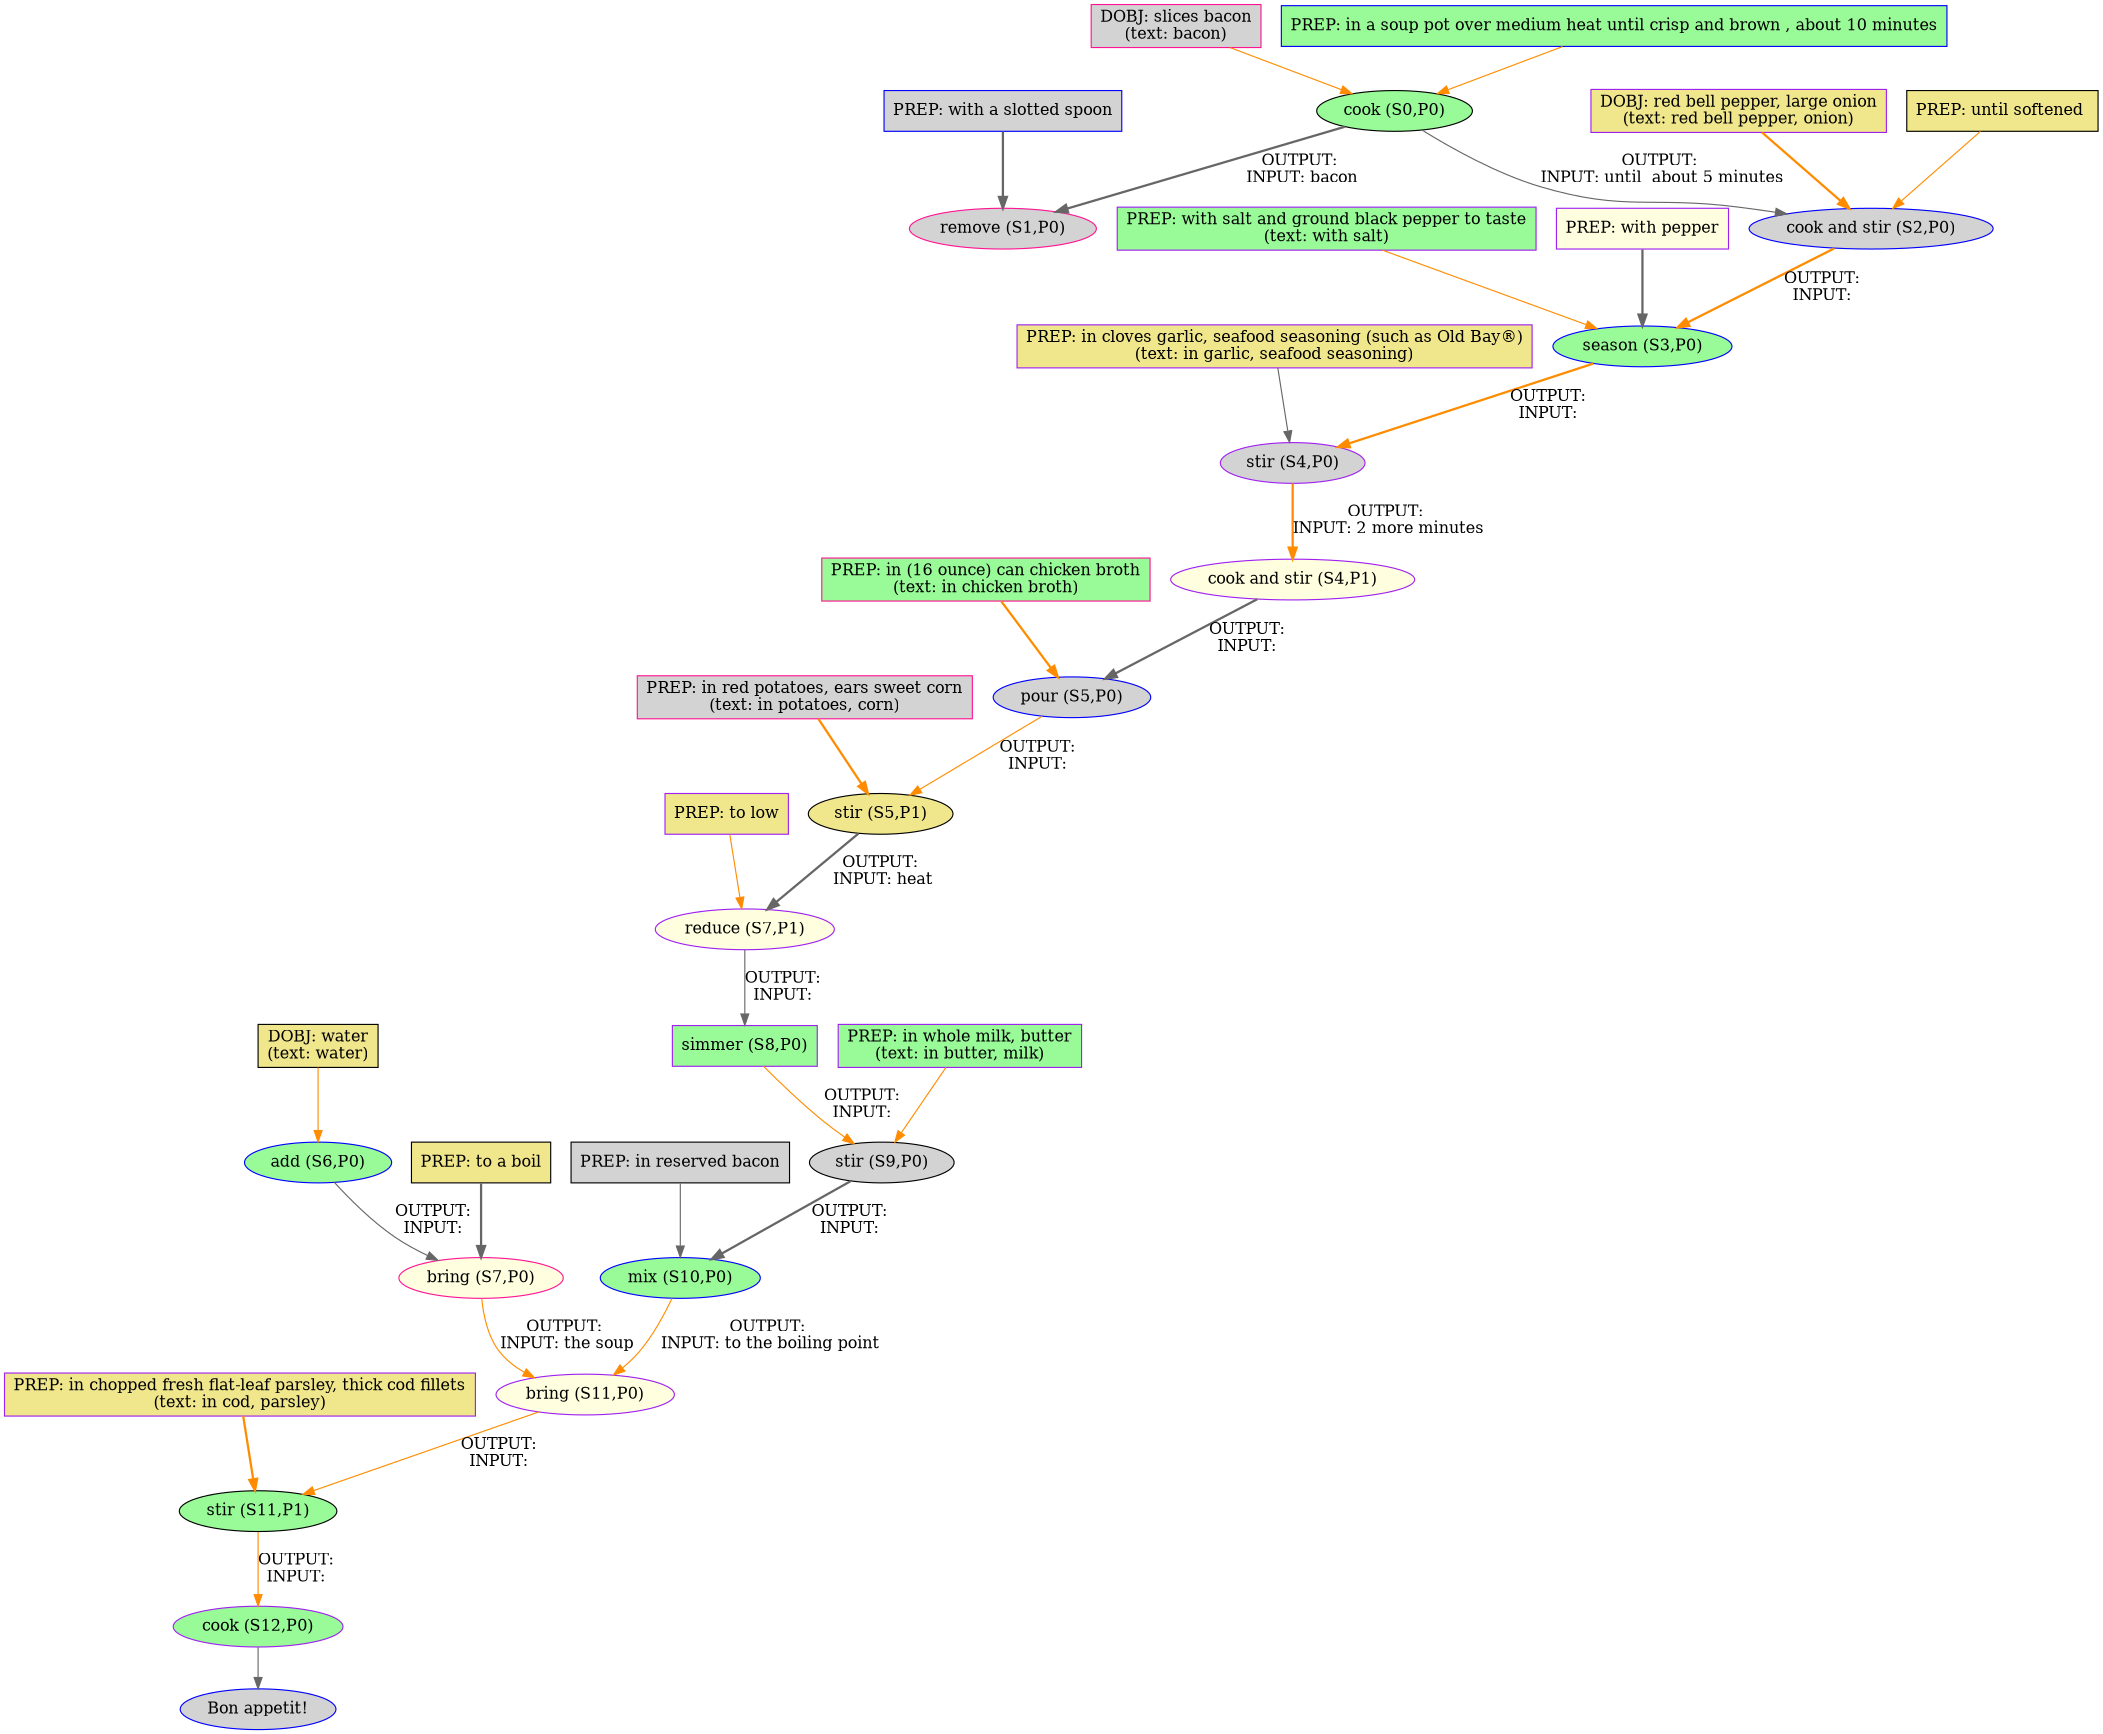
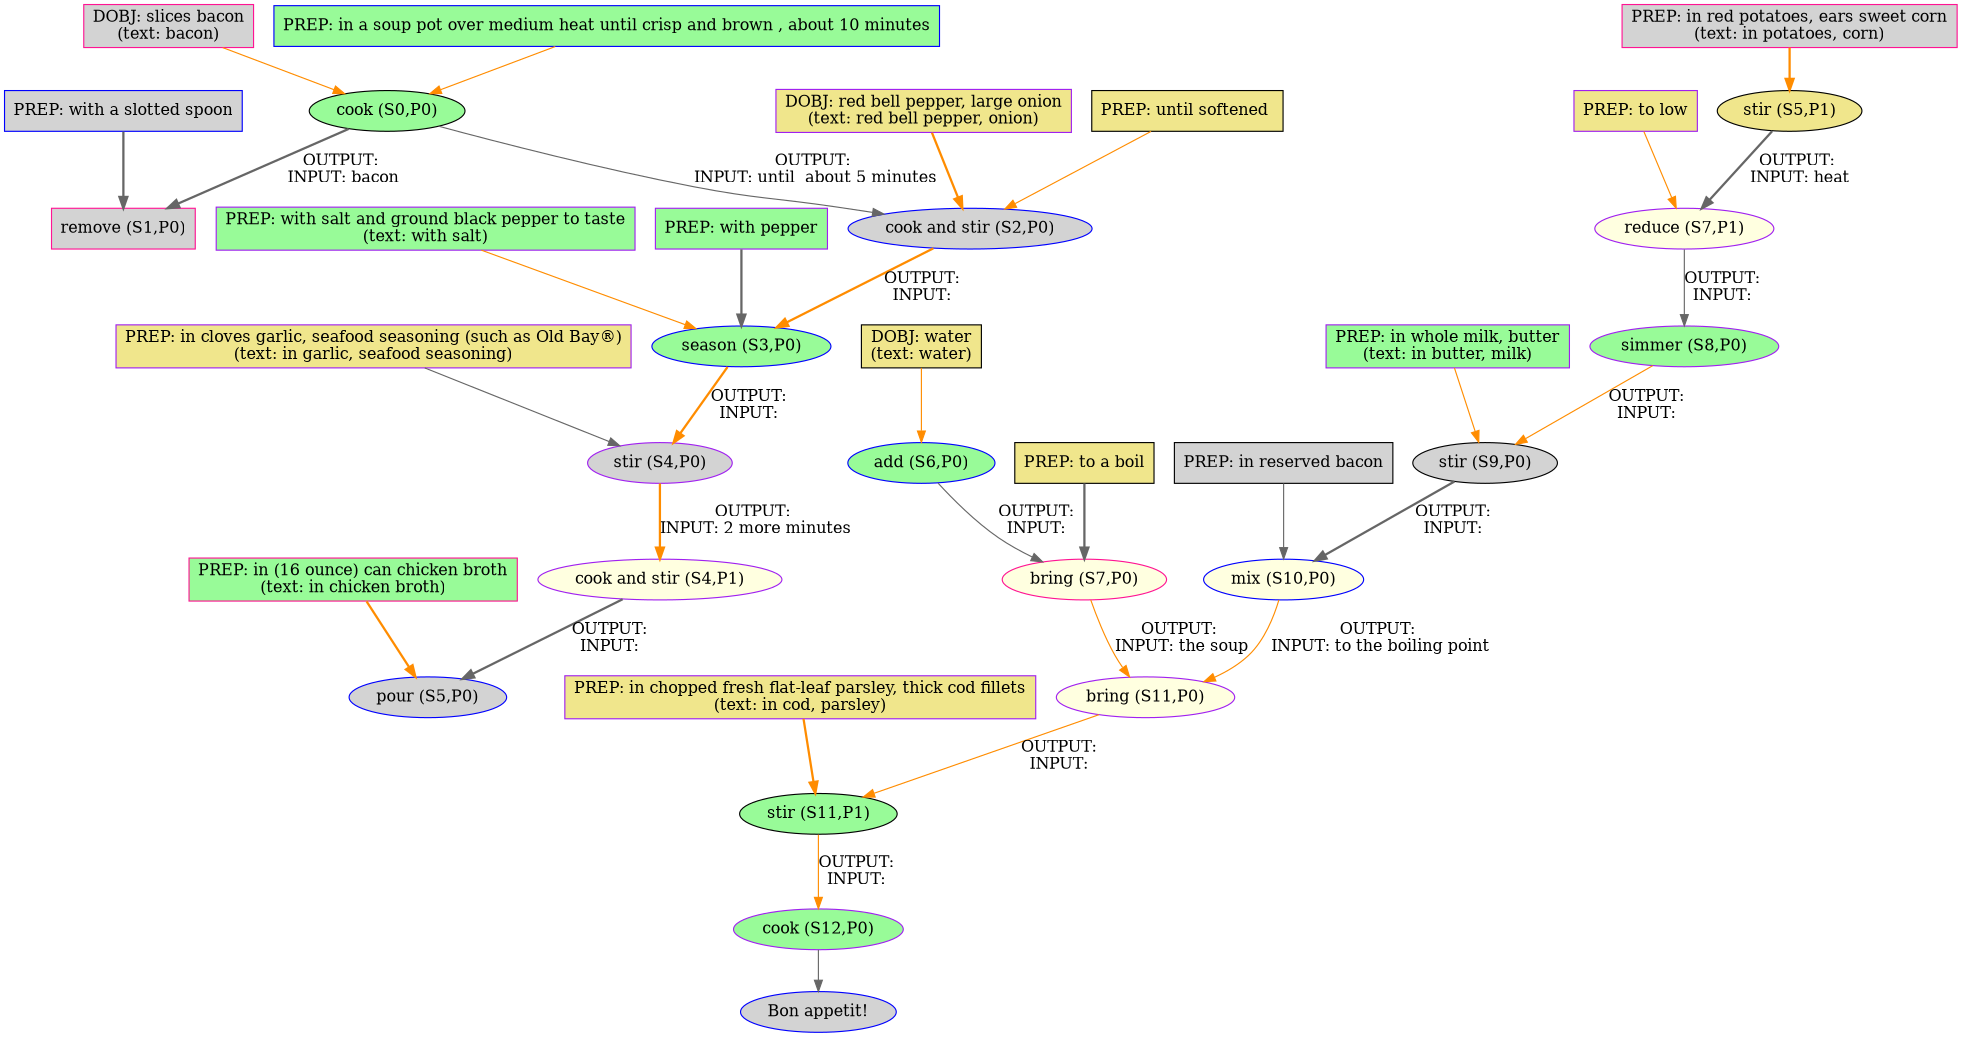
(1003, 229) -> (123, 229)
(1642, 229) -> (741, 229)
(981, 753) -> none
(745, 1046) -> (1684, 346)
(680, 1278) -> (1284, 580)
